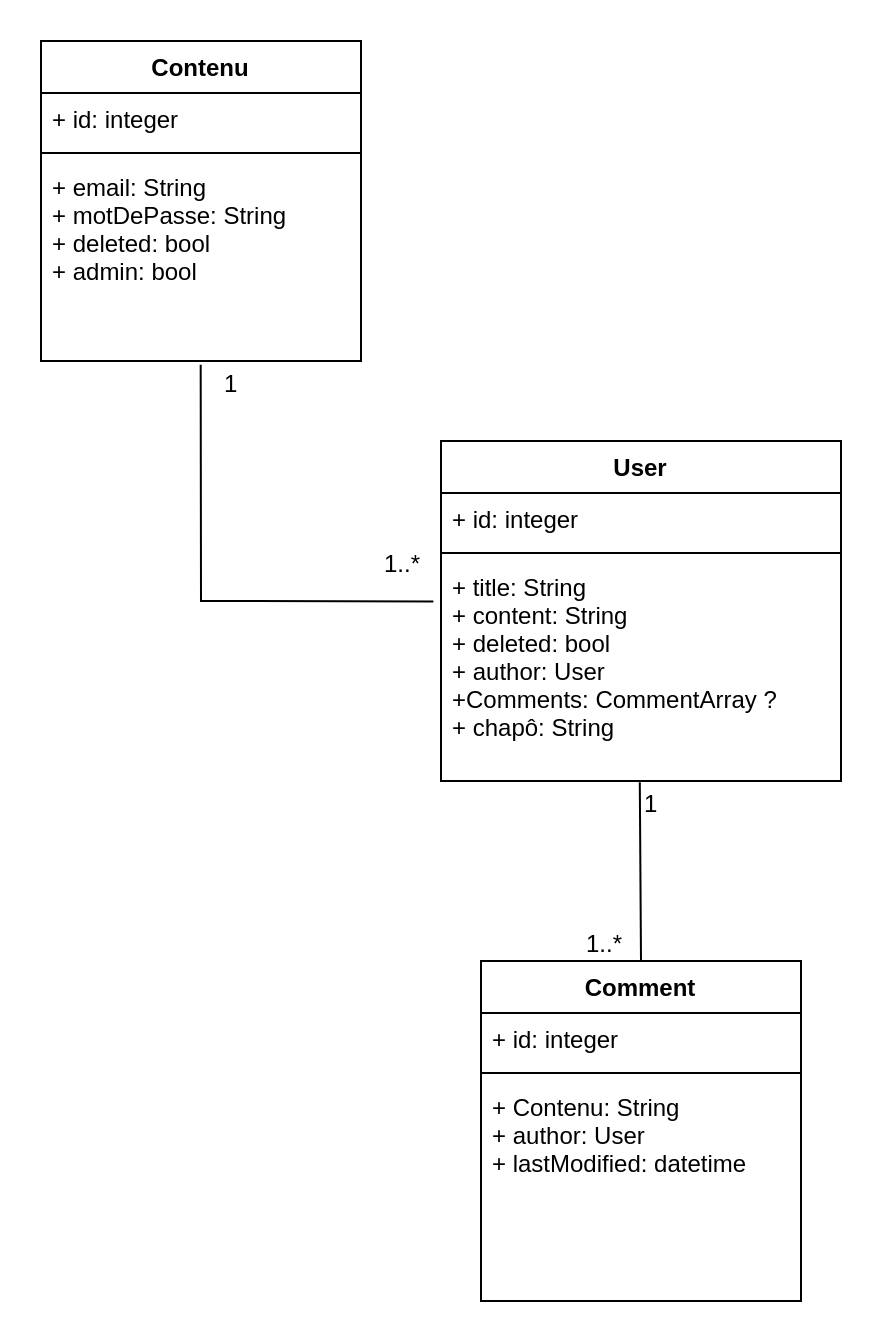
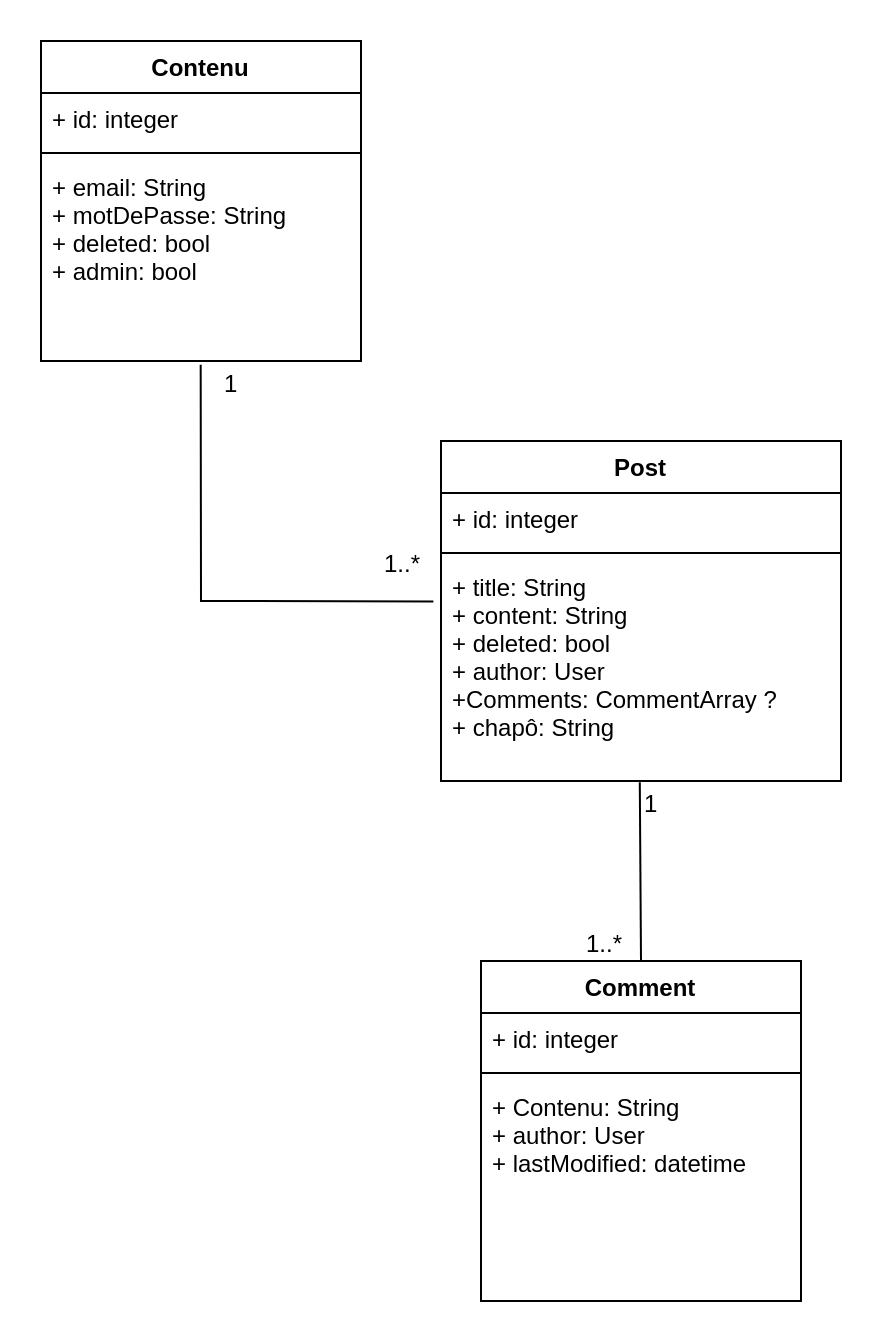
(640, 468) -> (640, 468)
